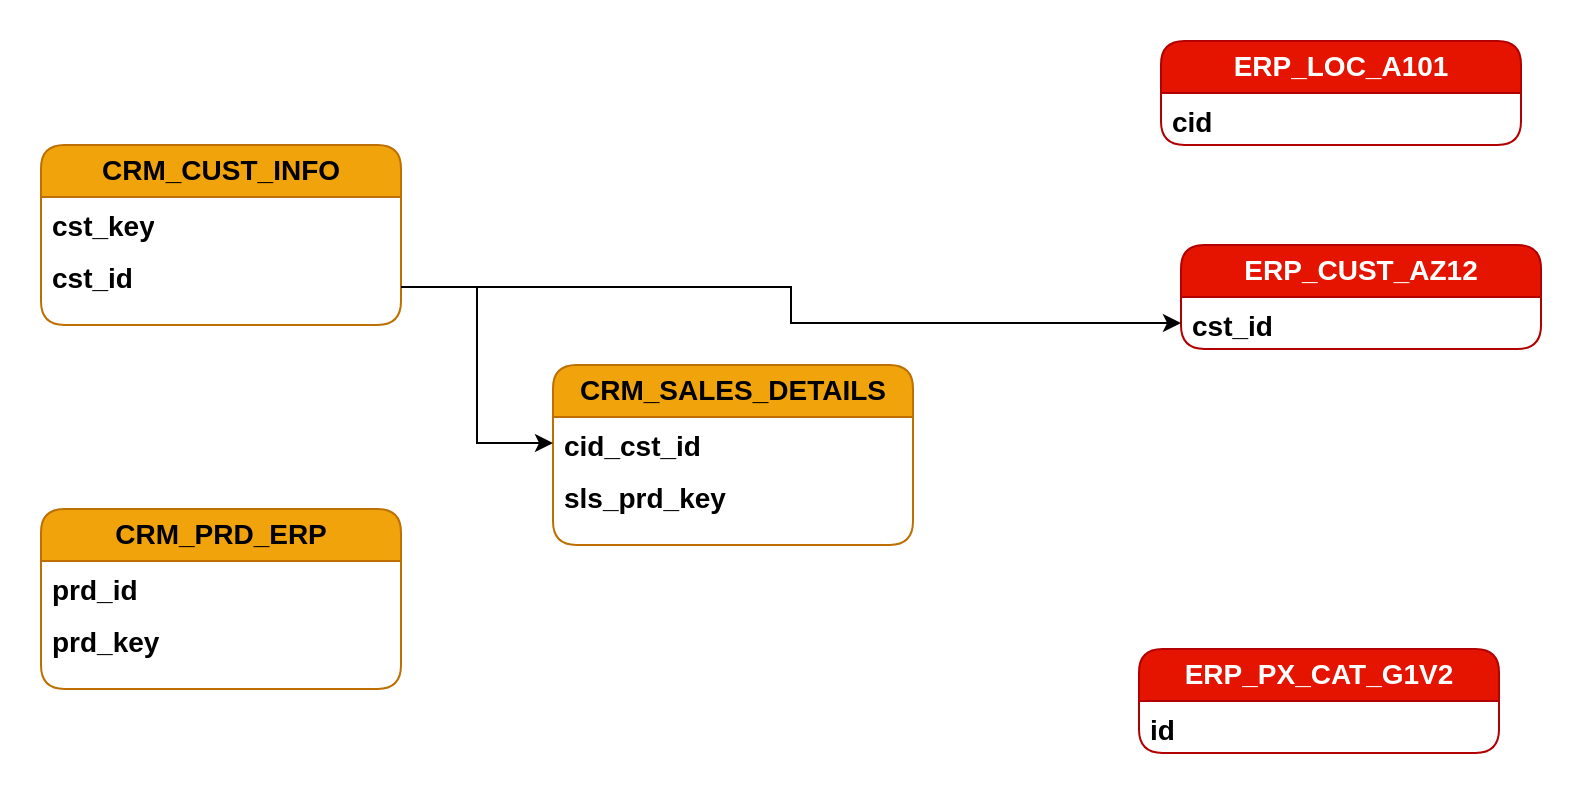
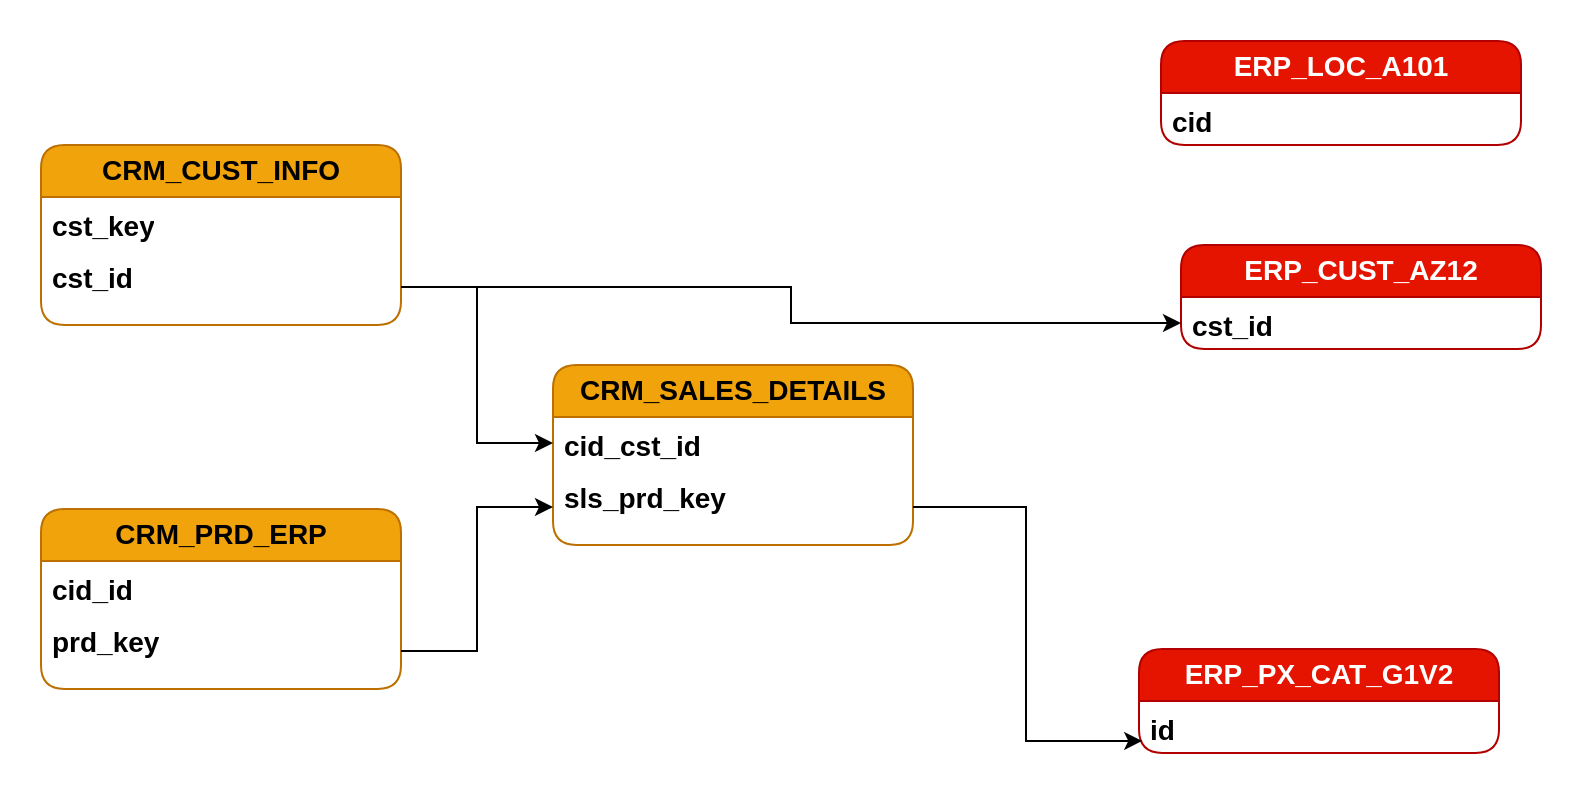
none -> (477, 584)
(96, 592) -> (93, 592)
none -> (1026, 620)
